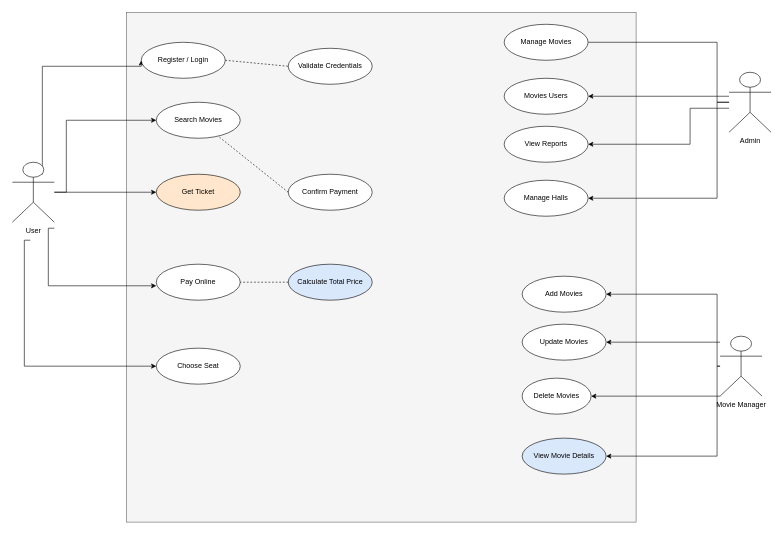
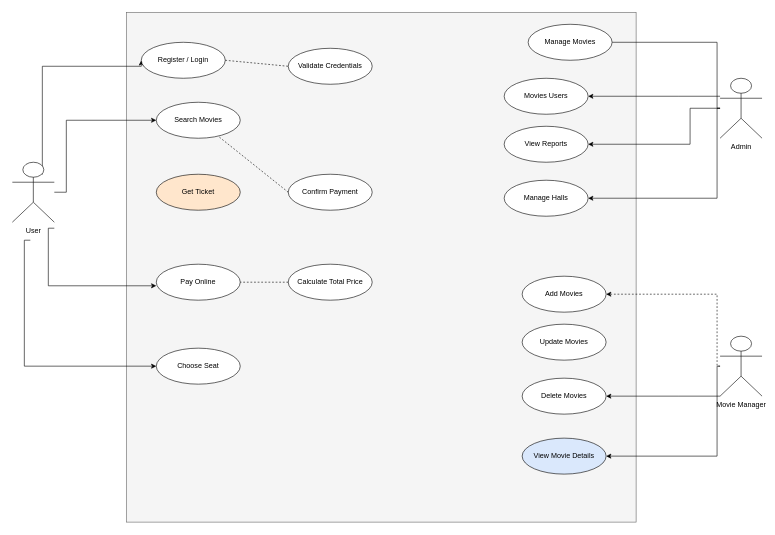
(546, 42) -> (570, 42)
(750, 102) -> (741, 108)
(150, 192) -> none
(330, 282) -> (330, 282)
(699, 294) -> (699, 294)
(611, 342) -> none
(557, 396) -> (564, 396)
